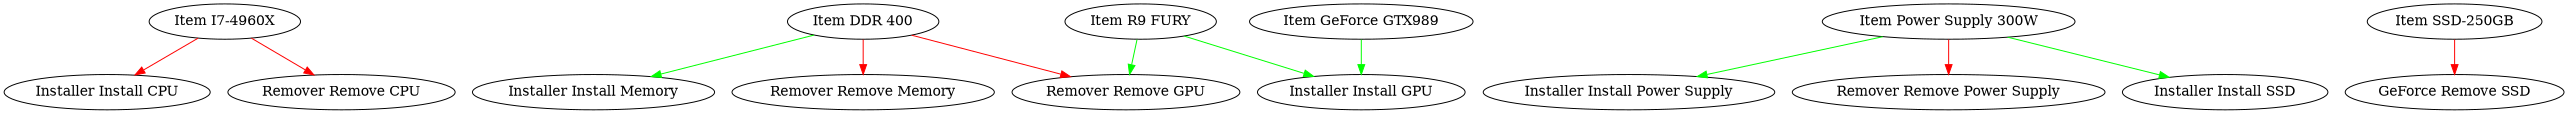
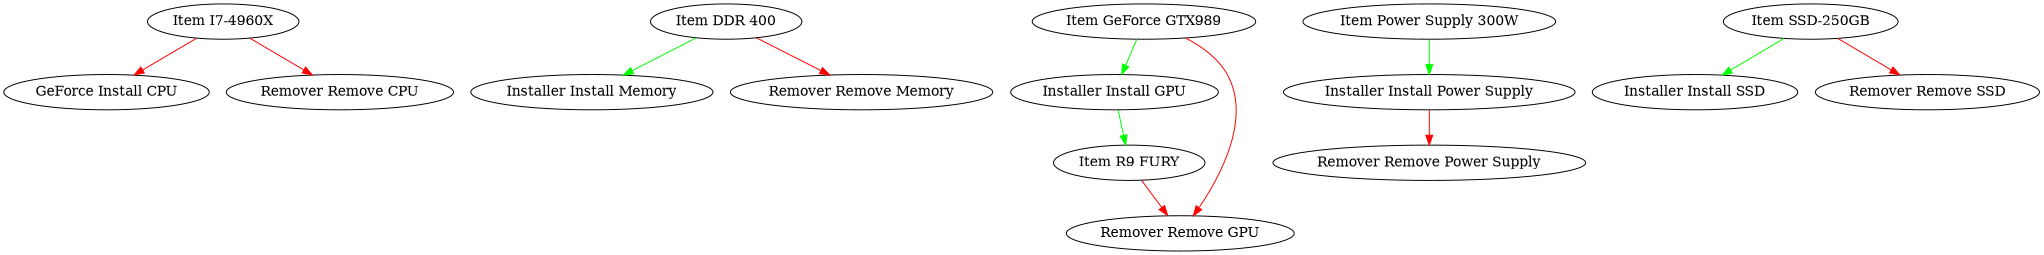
(1134, 52) -> (1152, 194)
(1949, 52) -> (1429, 123)
(986, 55) -> (1236, 116)
(1244, 55) -> (1121, 123)
(2084, 56) -> (1757, 54)
(107, 92) -> (107, 92)
(2455, 92) -> (1927, 92)
